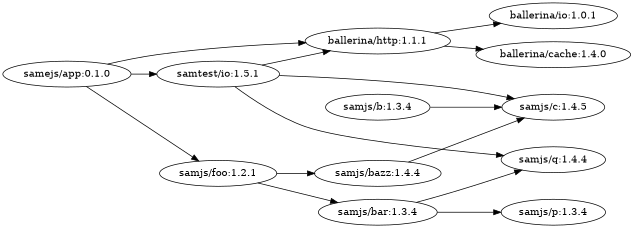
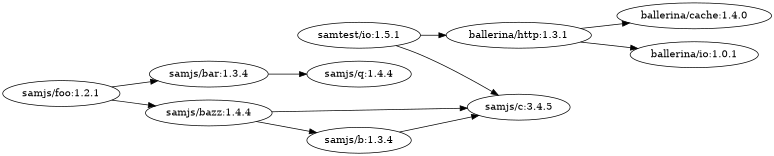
(378, 41) -> (519, 35)
(67, 74) -> none
(553, 107) -> (519, 107)
none -> (283, 126)
(360, 139) -> none
(553, 212) -> none
